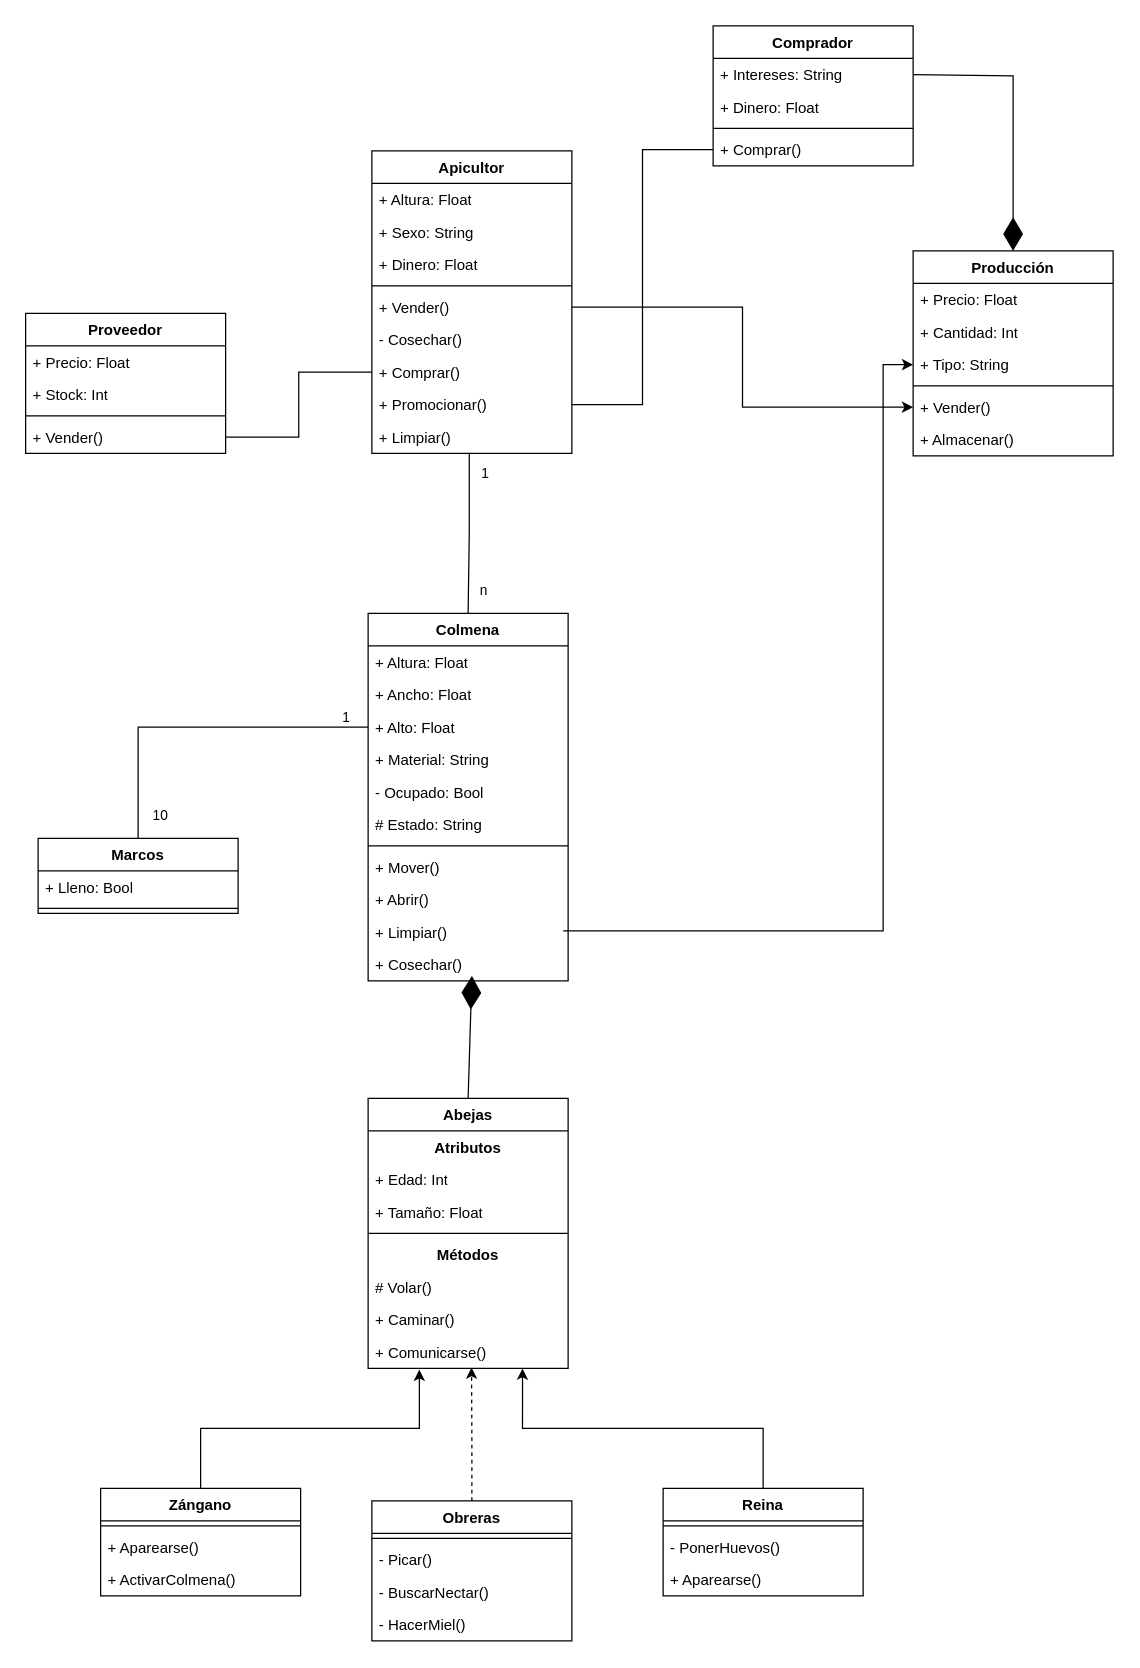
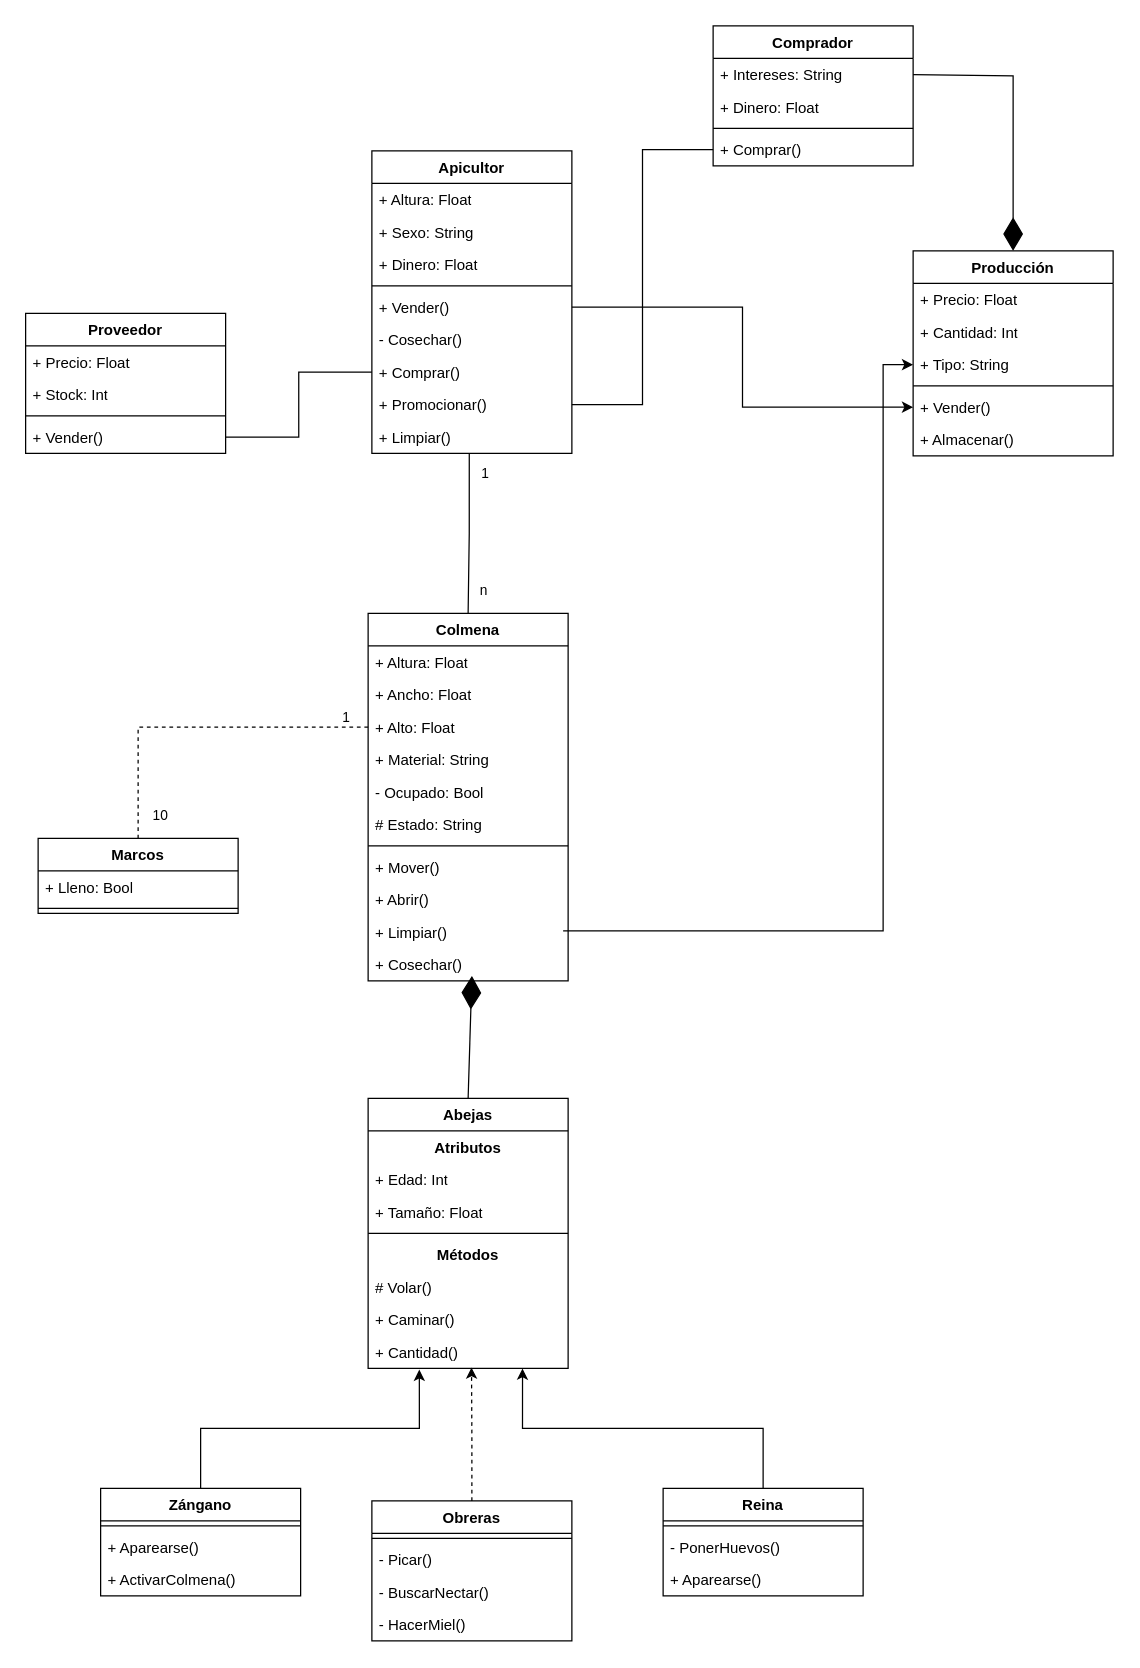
(197, 727) -> (197, 727)
(435, 1353) -> (422, 1353)
